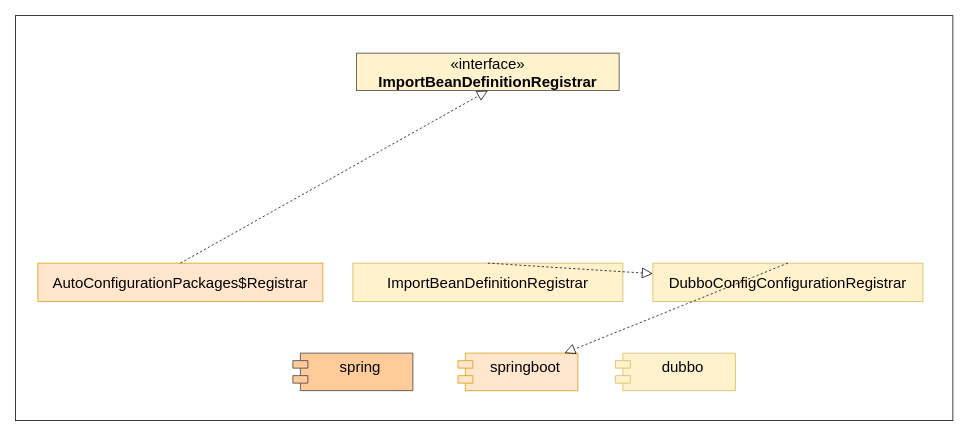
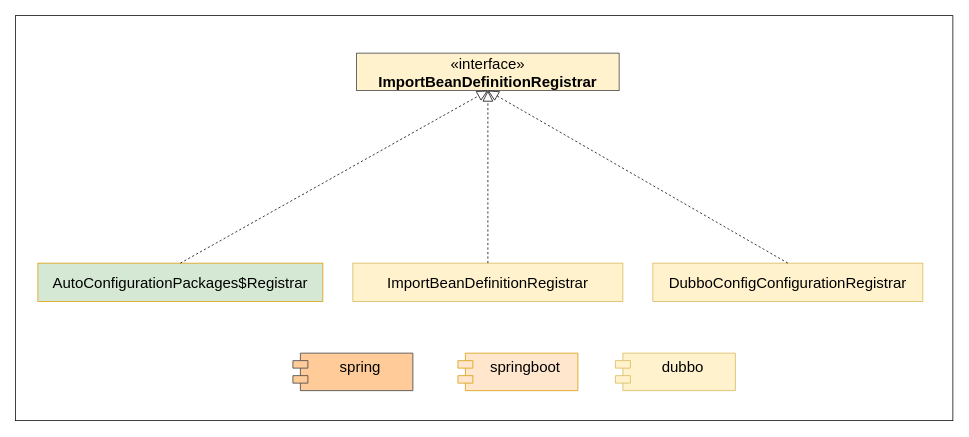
(565, 268) -> (488, 182)
(180, 282) -> (180, 282)
(681, 306) -> (643, 180)
